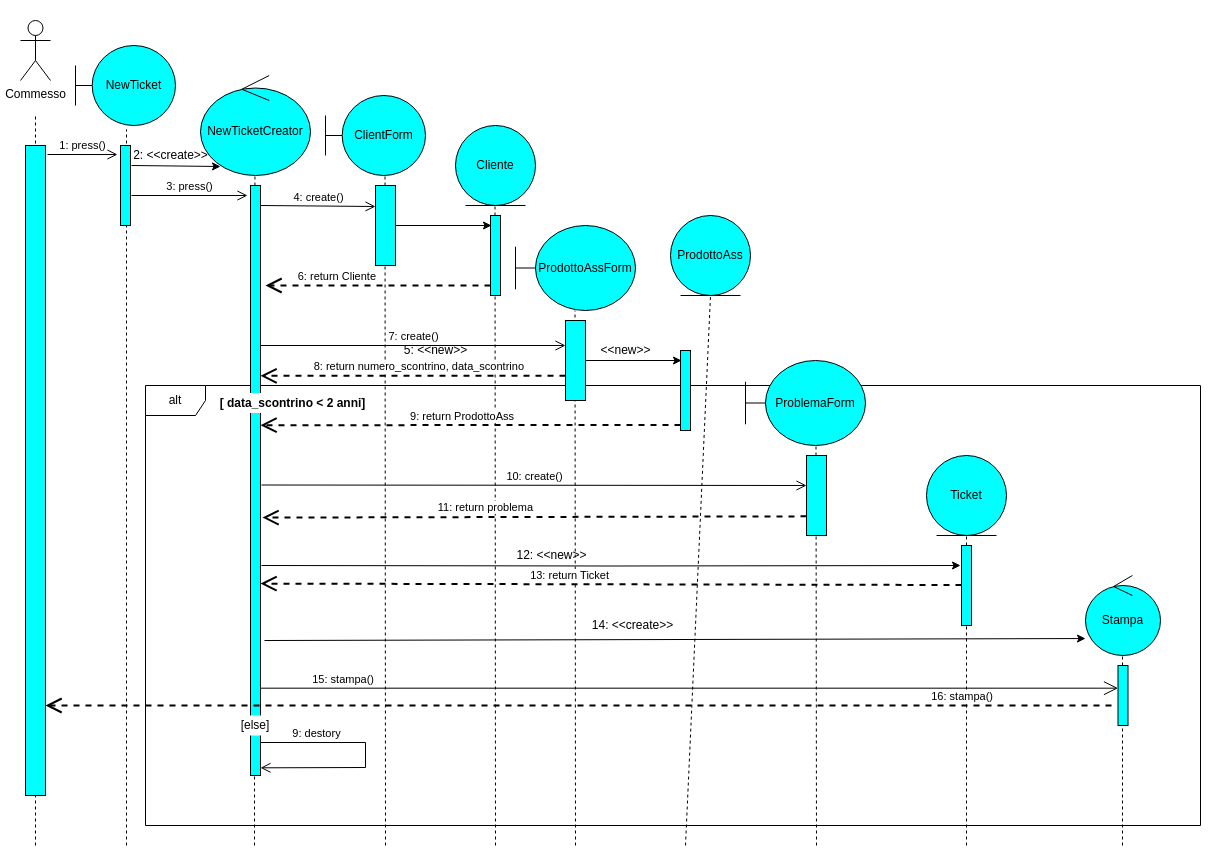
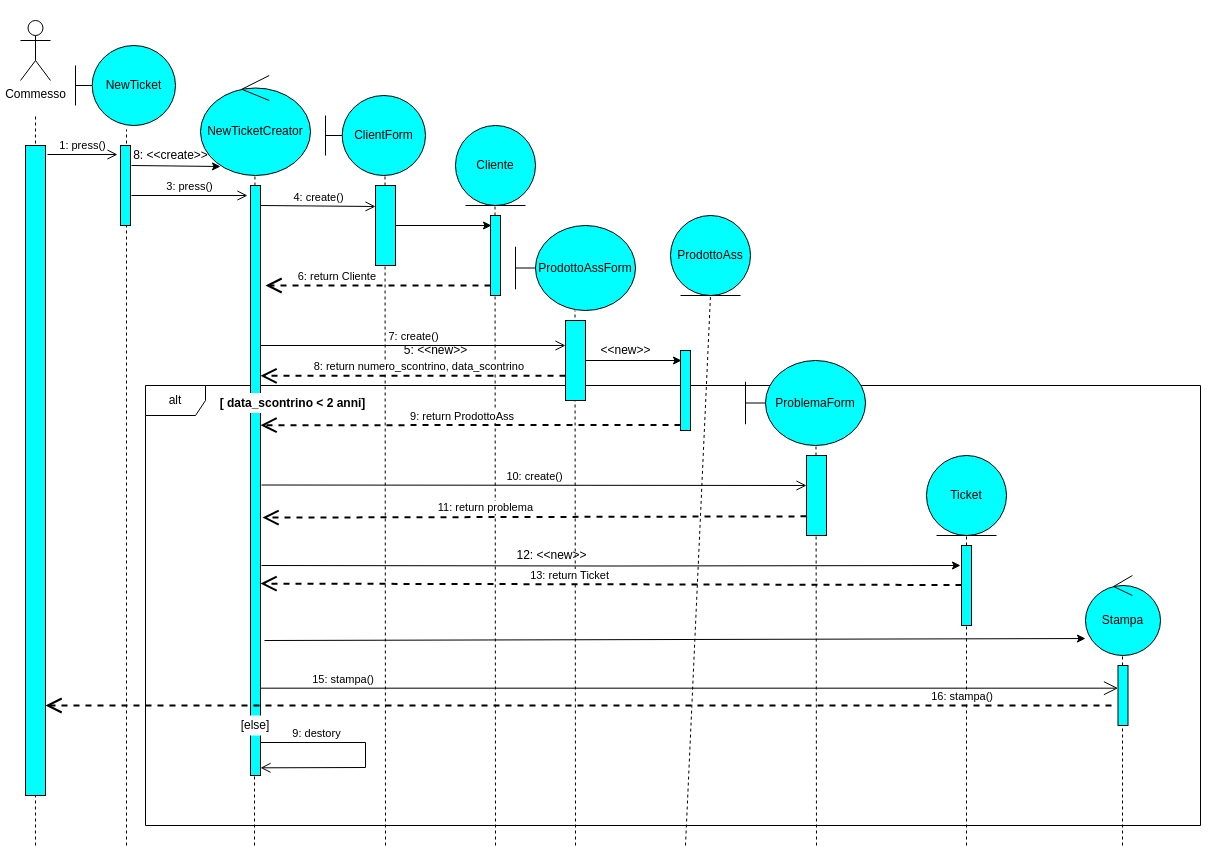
(171, 156) -> (171, 156)
(633, 626) -> none
